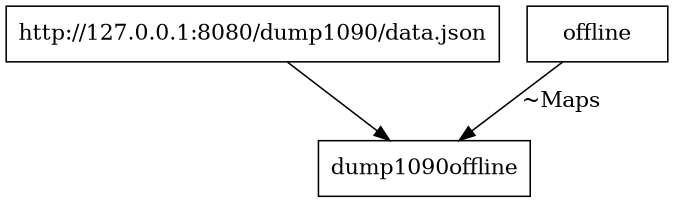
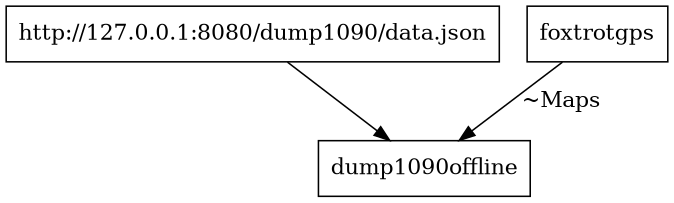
(597, 34) -> (597, 34)
